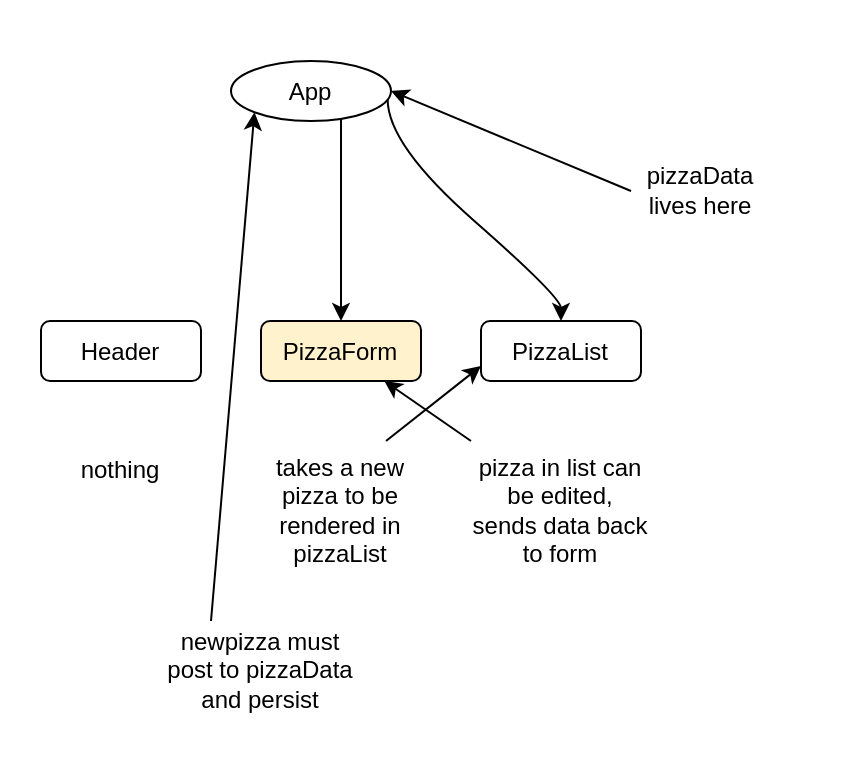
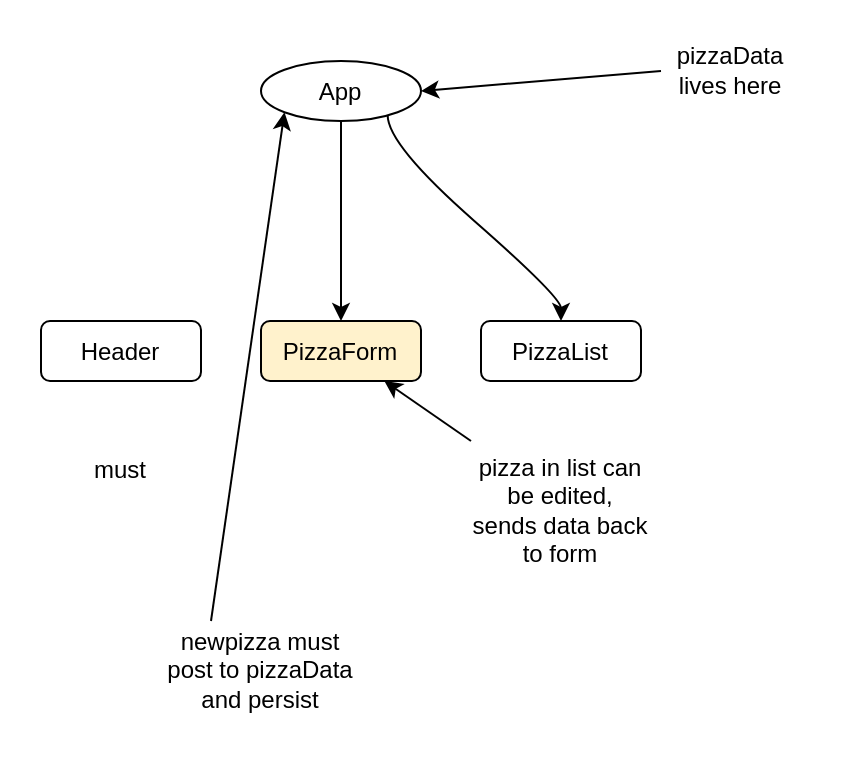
(311, 91) -> (341, 91)
(701, 191) -> (731, 71)
(429, 407) -> none
(121, 471) -> (121, 471)
(341, 511) -> none
